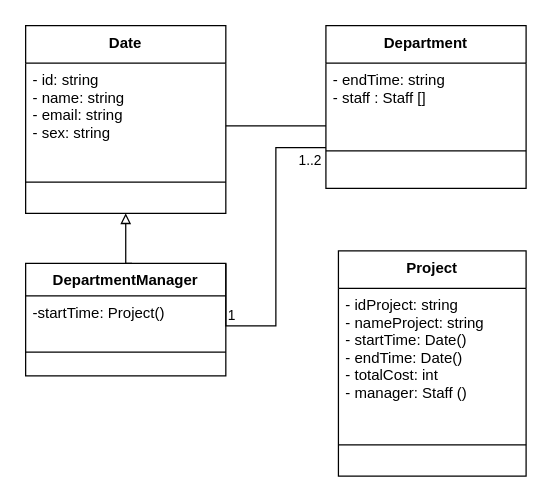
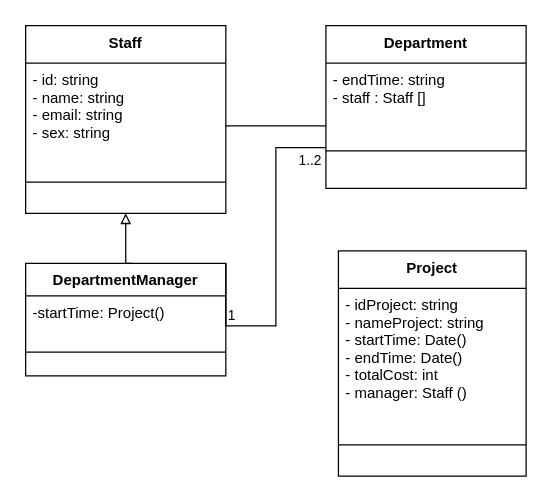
(125, 43) -> (125, 43)
